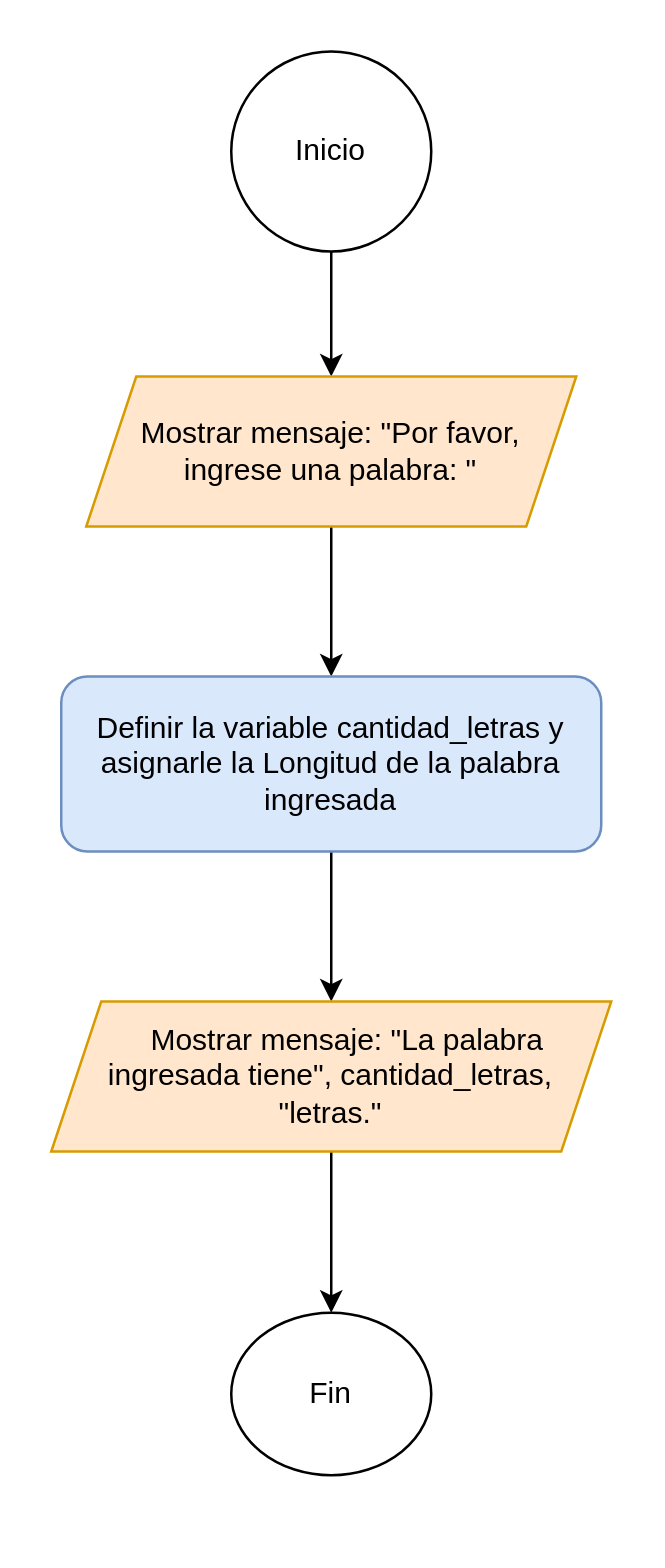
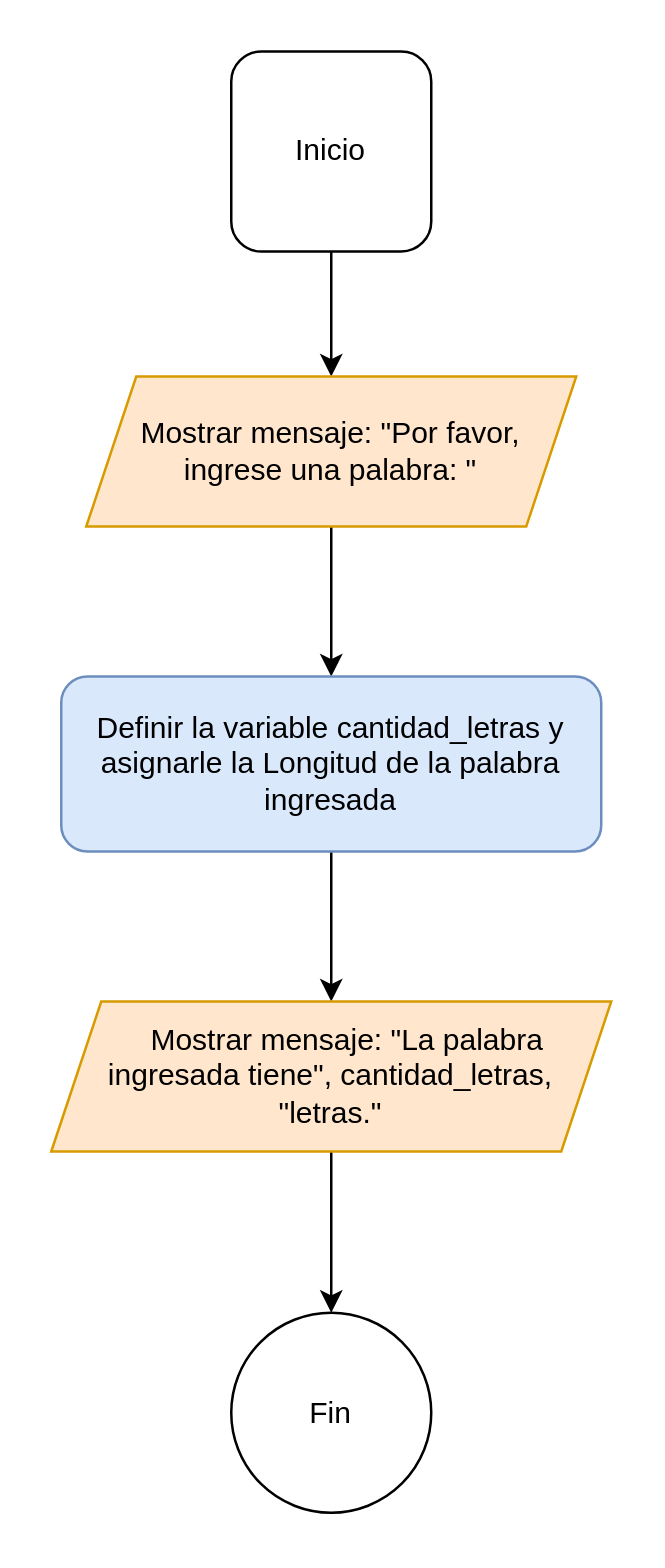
(331, 151) -> (331, 151)
(331, 1394) -> (331, 1413)
